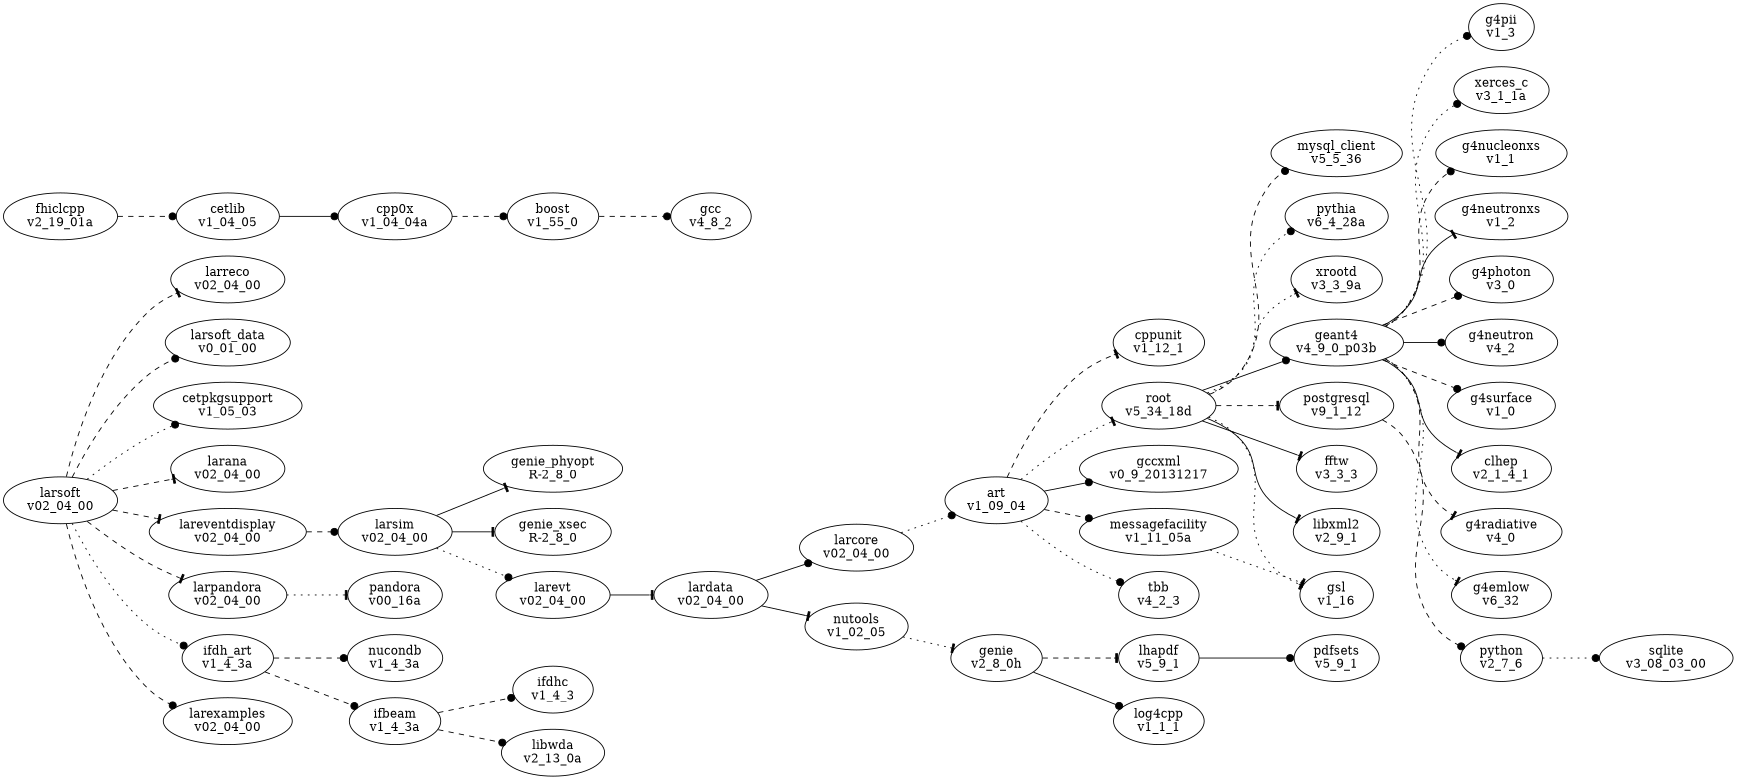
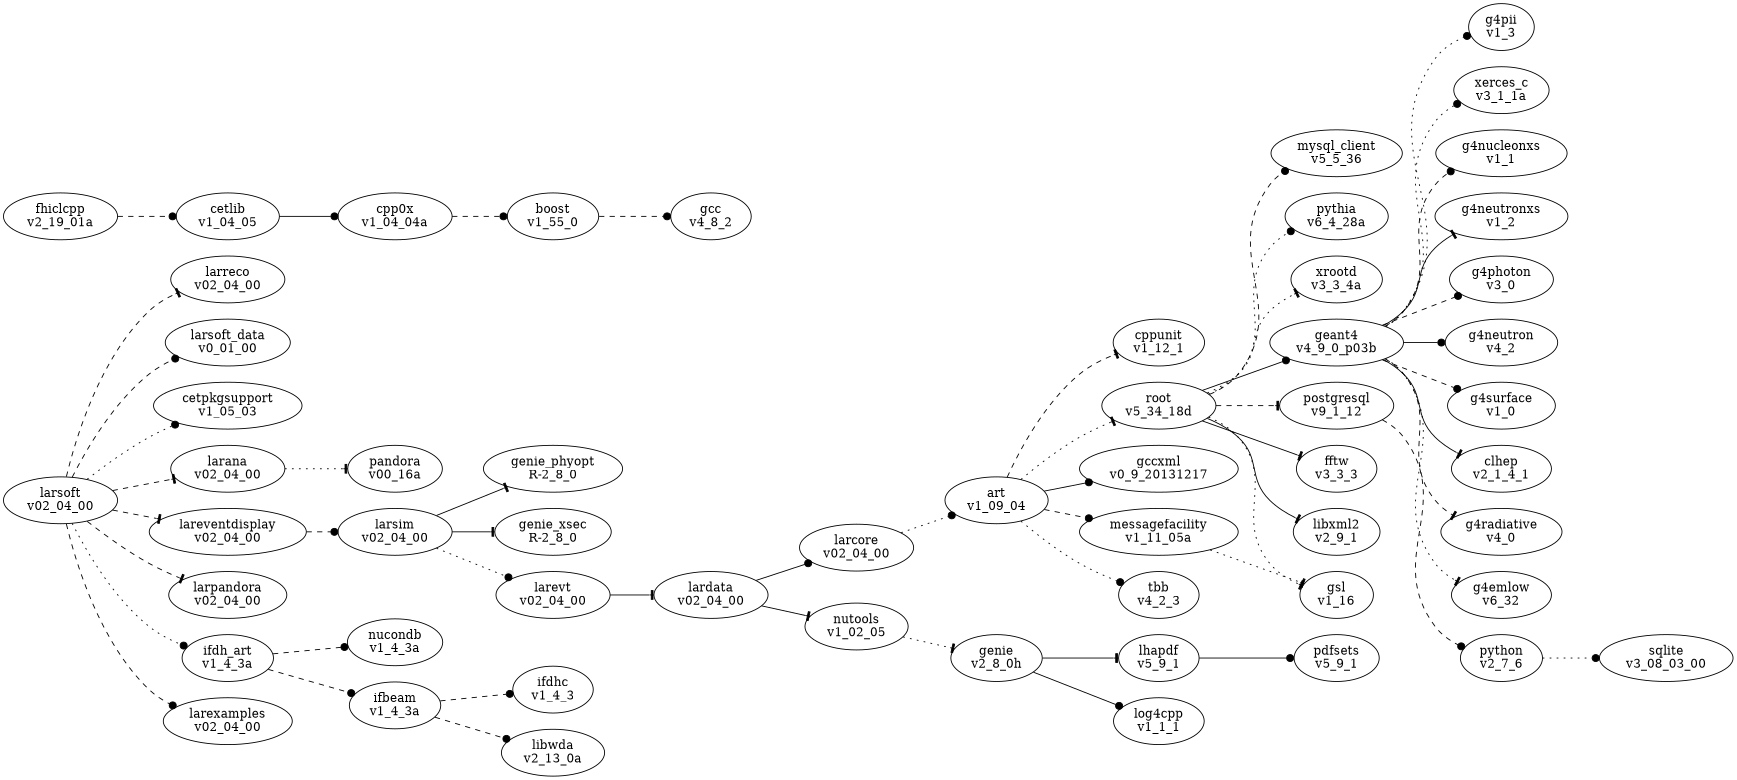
(1337, 279) -> (1337, 279)
(315, 595) -> (314, 469)
(1078, 658) -> (1078, 658)
